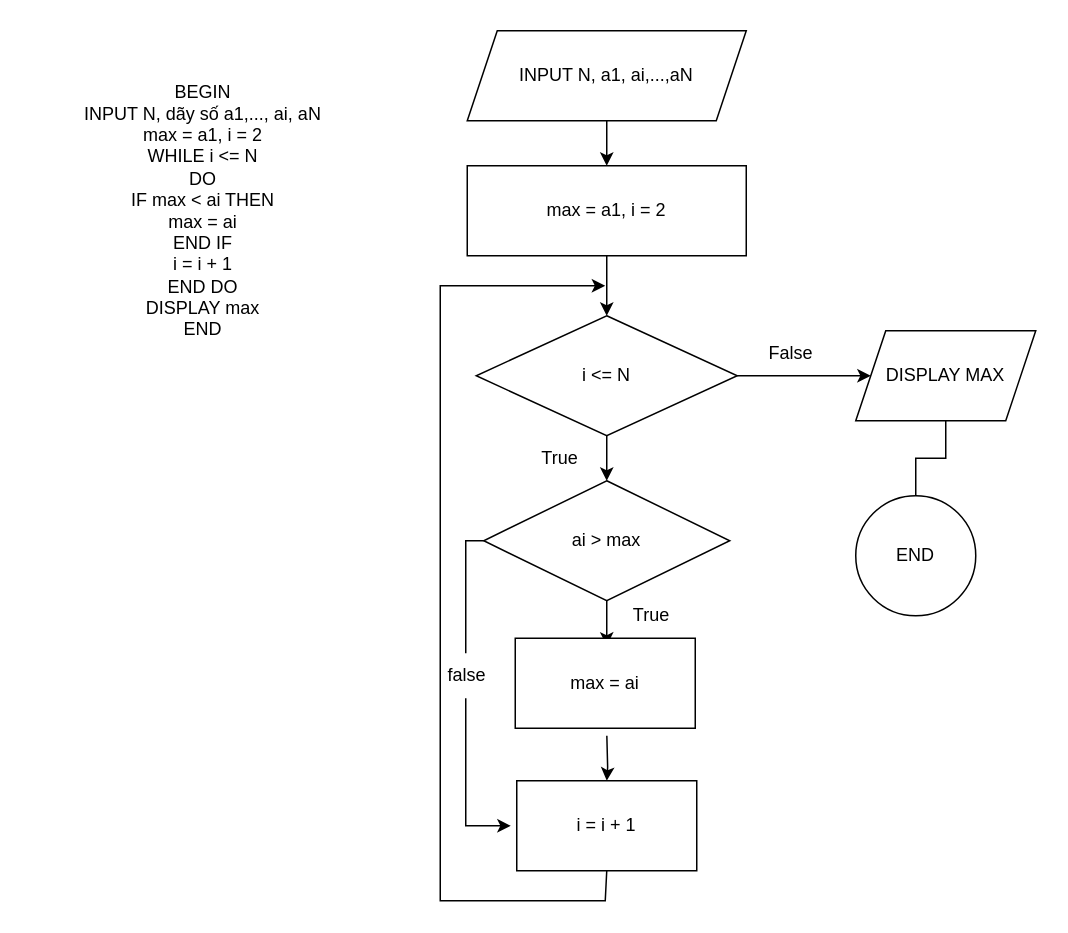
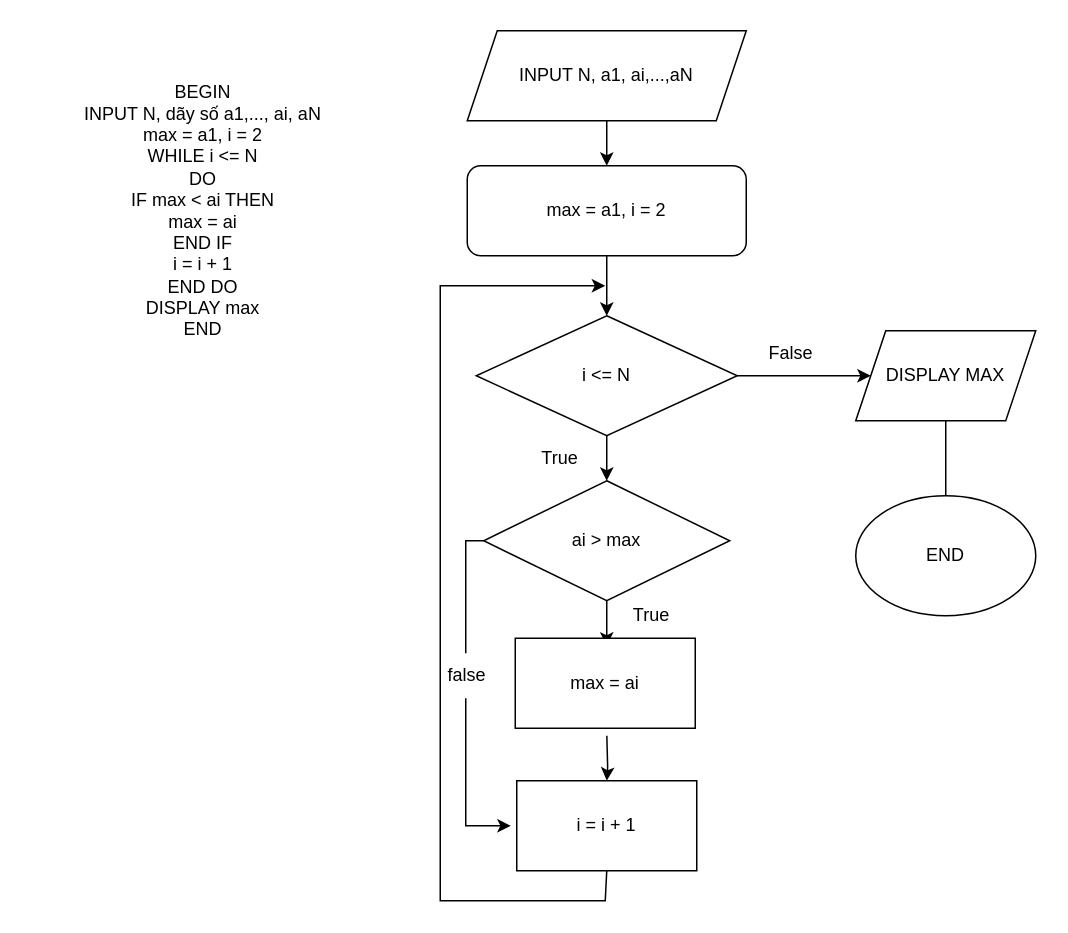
(607, 211) -> (607, 211)
(916, 556) -> (946, 556)
